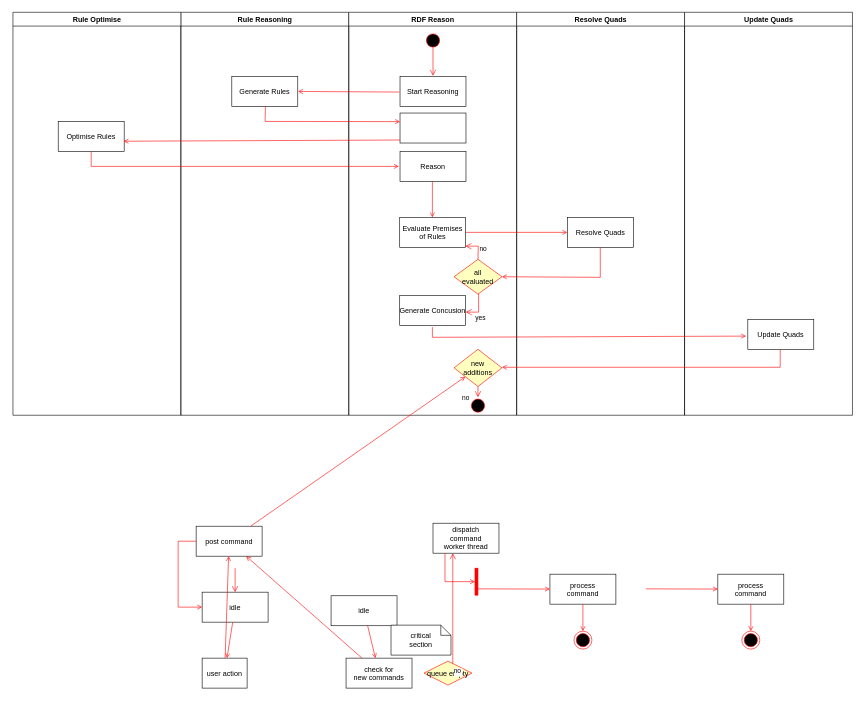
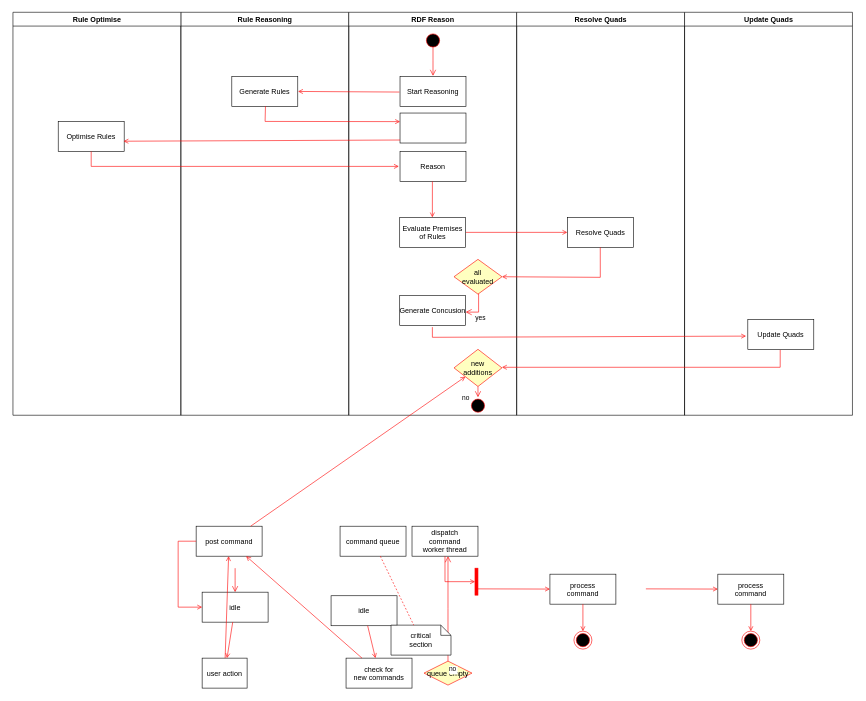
(477, 246) -> none
(466, 539) -> (445, 542)
none -> (373, 542)
none -> (397, 591)
